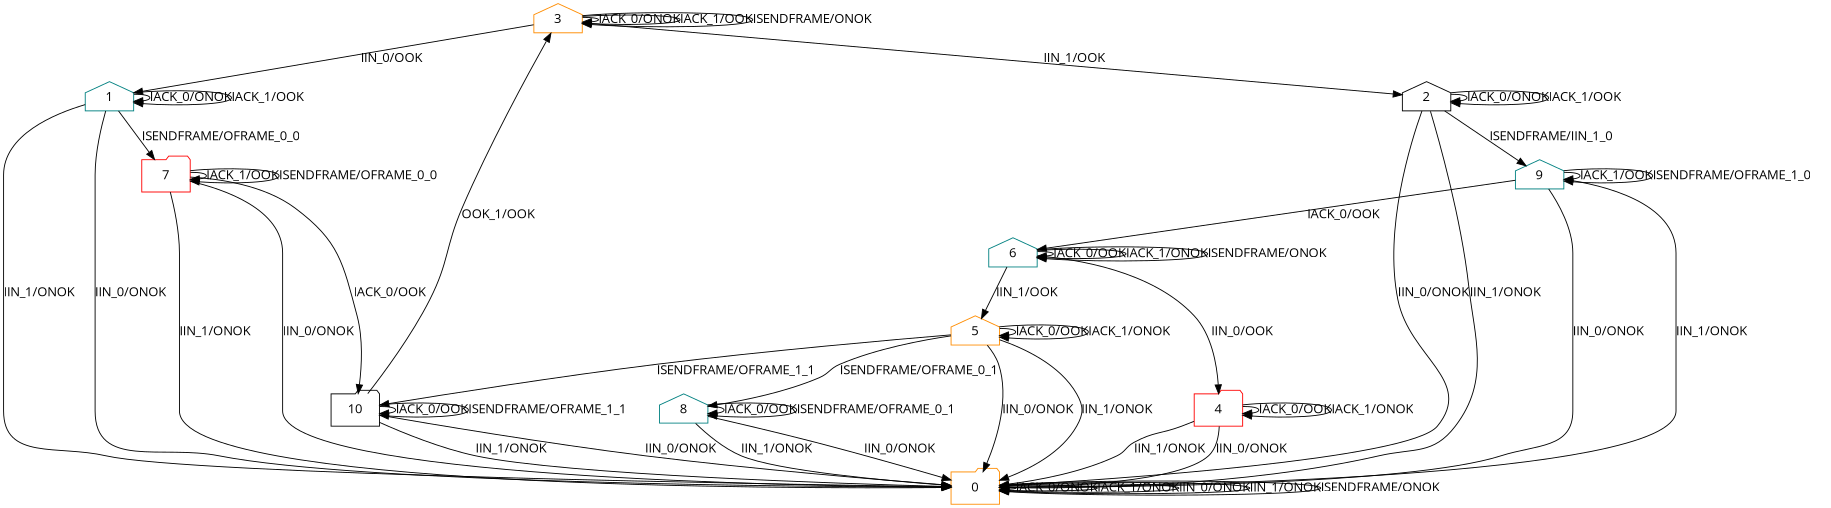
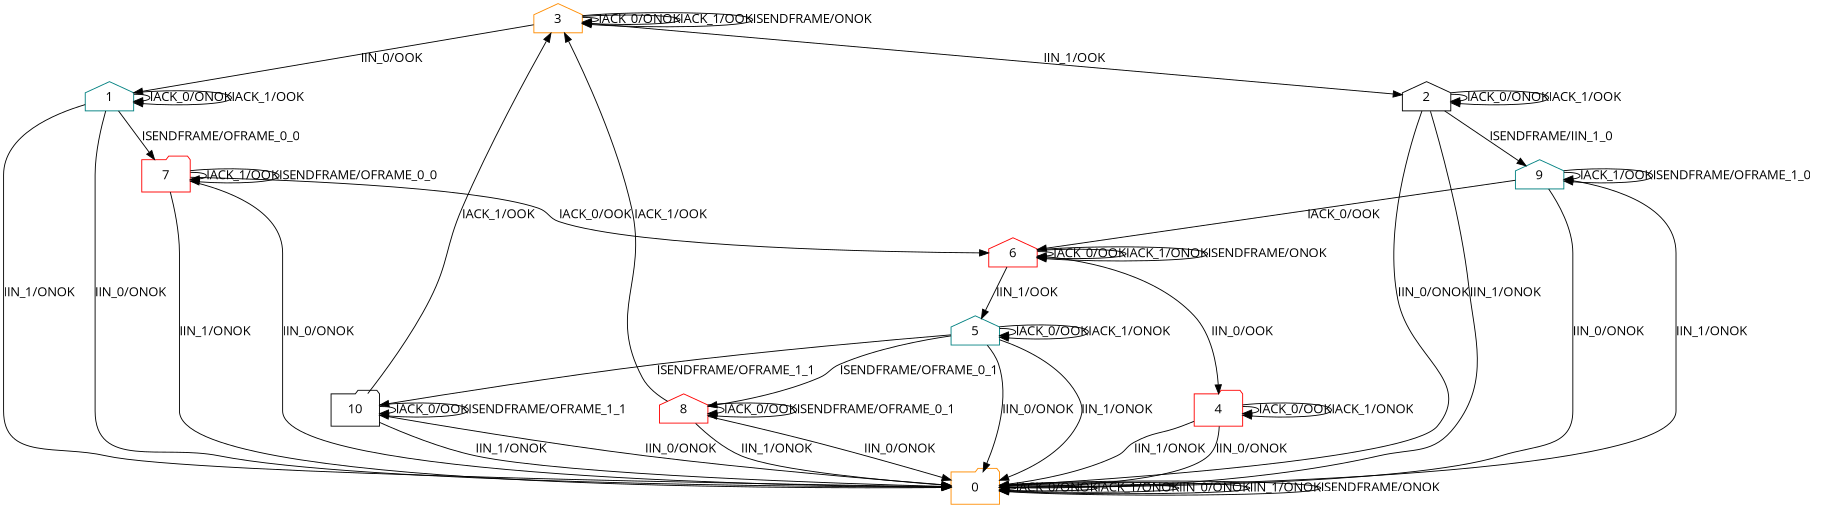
(498, 215) -> (498, 215)
none -> (634, 222)
(326, 238) -> (582, 227)
(1013, 254) -> (1013, 254)
(975, 332) -> (975, 332)
(684, 410) -> (684, 410)
